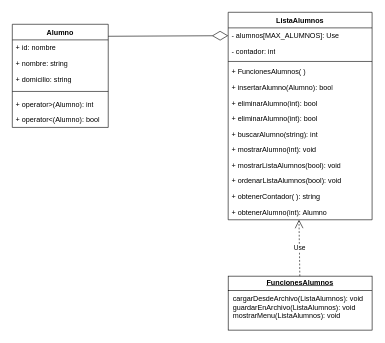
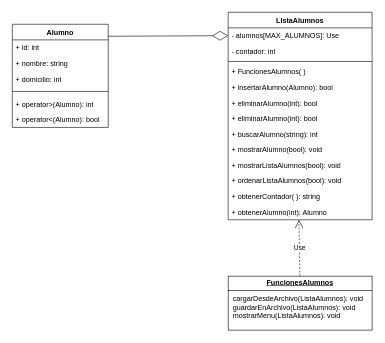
(37, 48) -> (30, 48)
(47, 80) -> (41, 80)
(279, 150) -> (281, 150)
